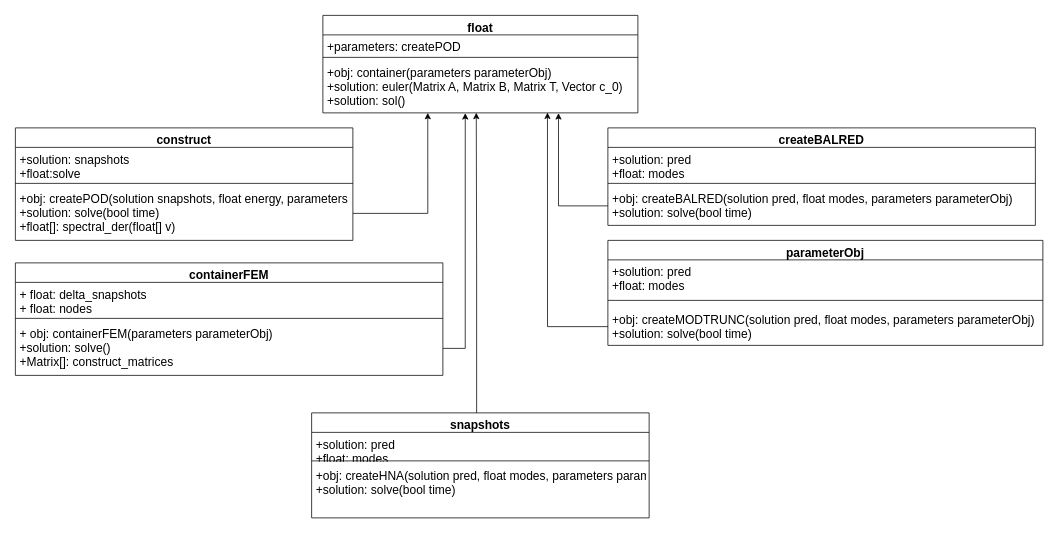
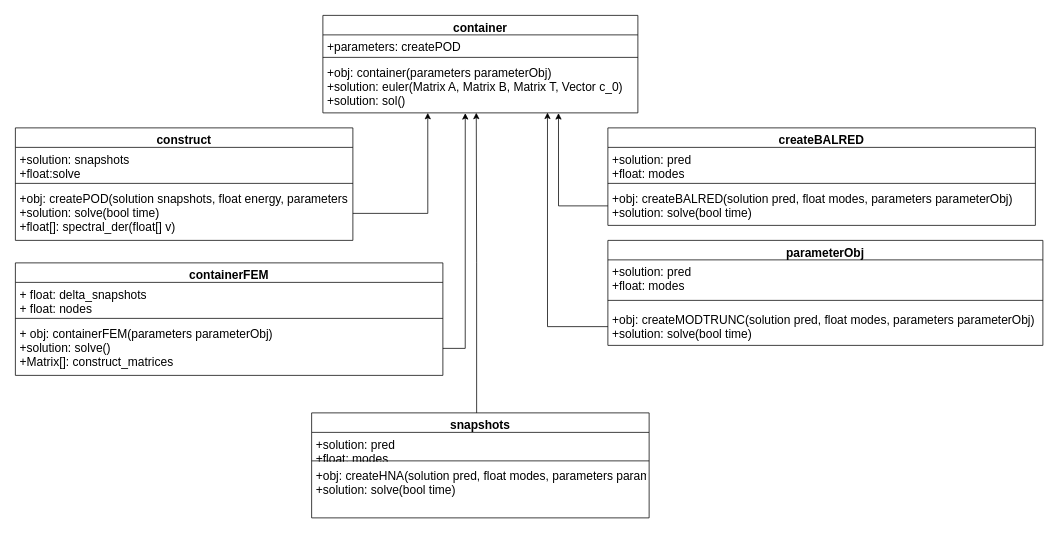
(480, 28) -> (480, 28)
